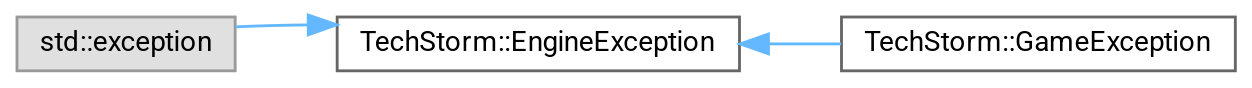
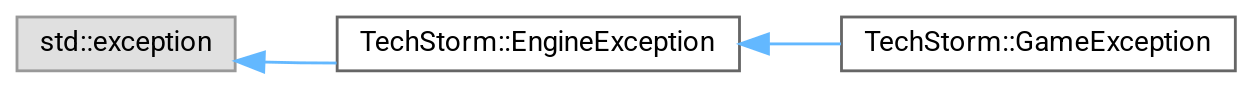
(272, 26) -> (300, 63)
